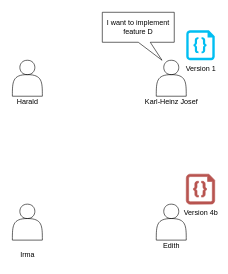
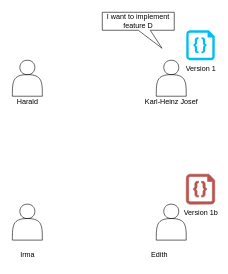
(138, 36) -> (138, 30)
(201, 213) -> (201, 213)
(171, 246) -> (159, 255)
